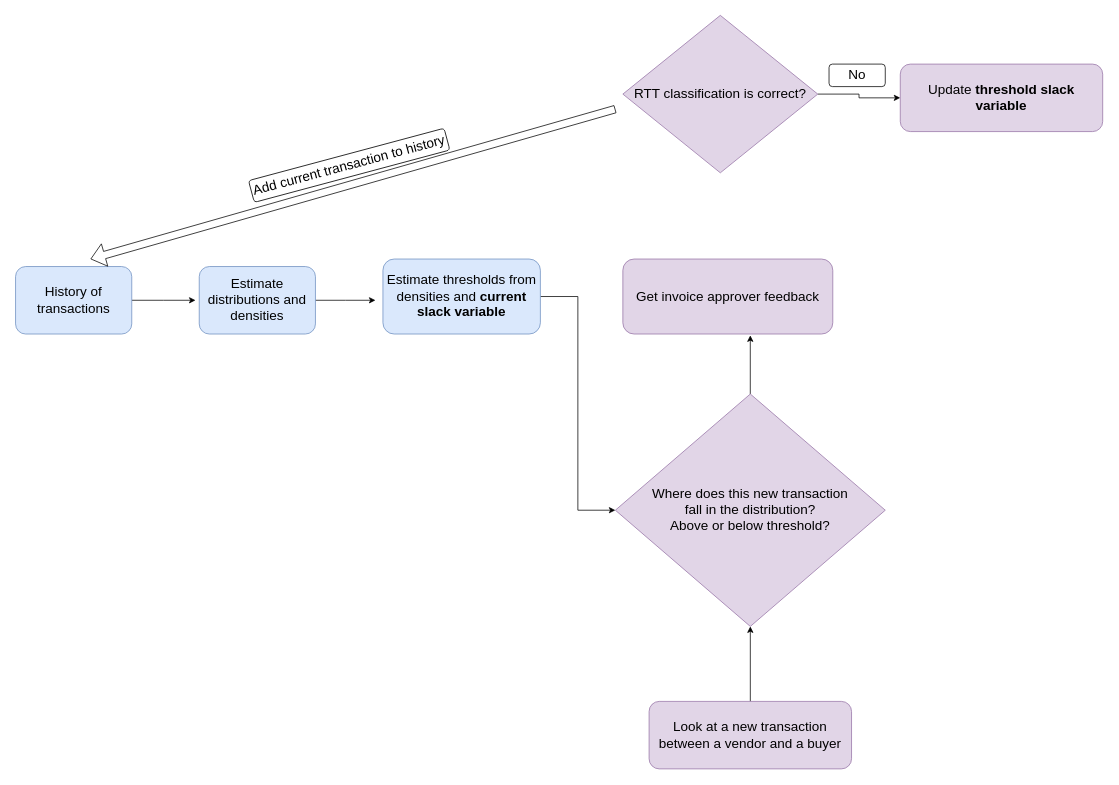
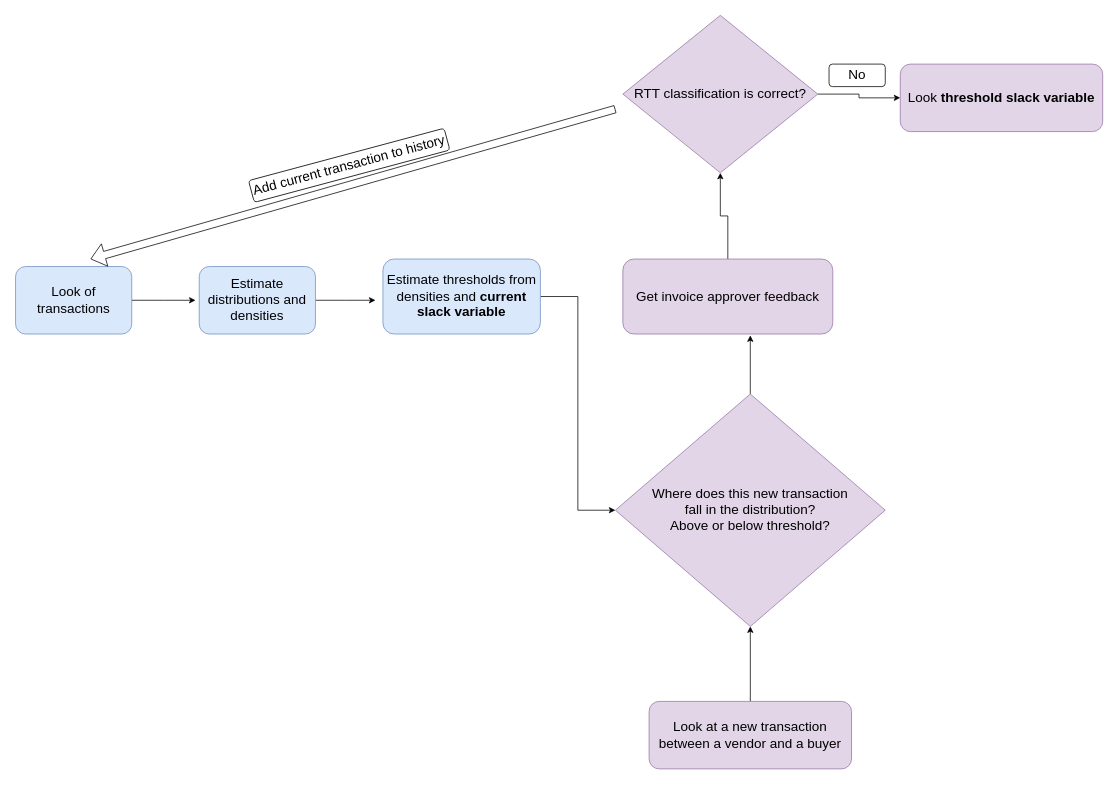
(1002, 98) -> (1002, 98)
none -> (727, 216)
(74, 300) -> (74, 300)
